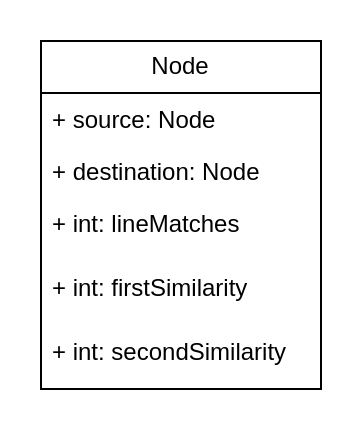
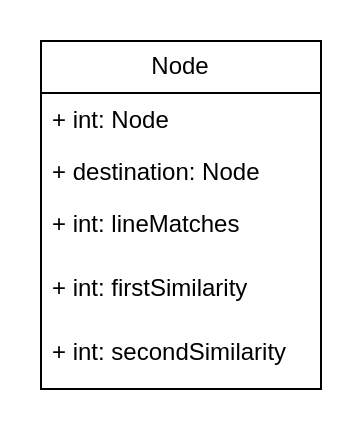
(138, 121) -> (114, 121)
